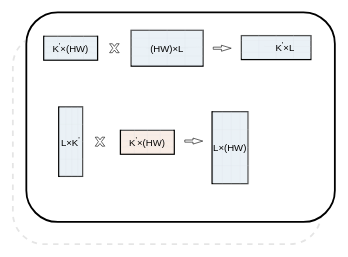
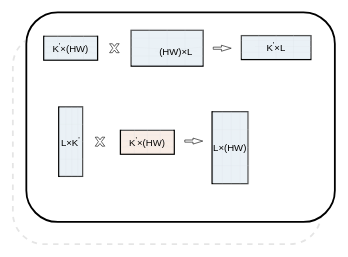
(285, 47) -> (276, 47)
(167, 48) -> (176, 51)
